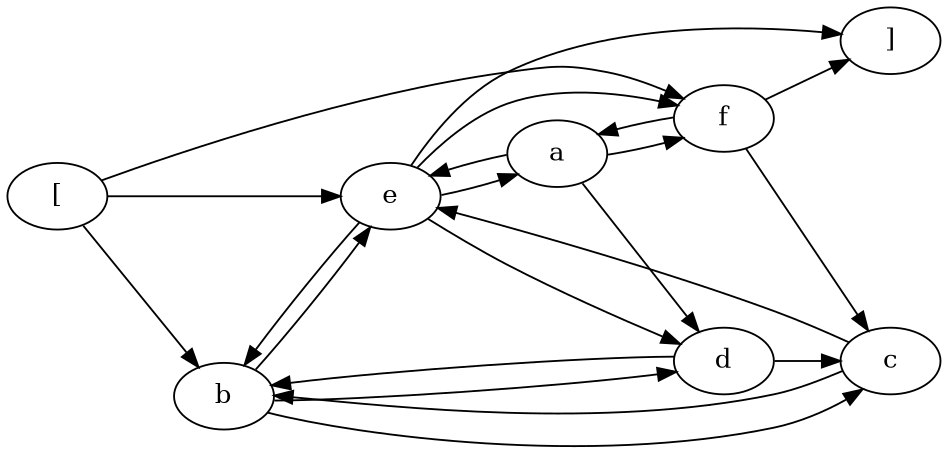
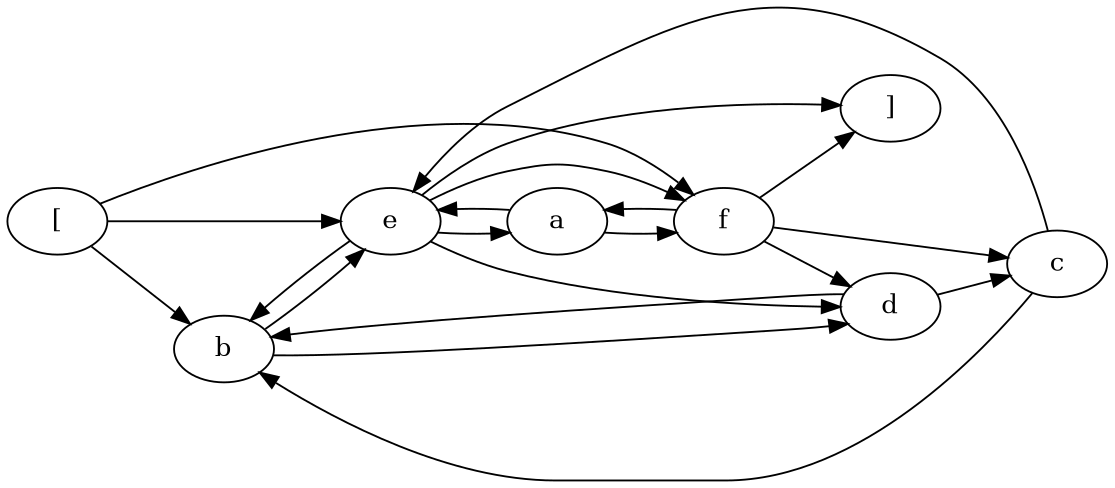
(635, 250) -> (799, 260)
(559, 446) -> none
